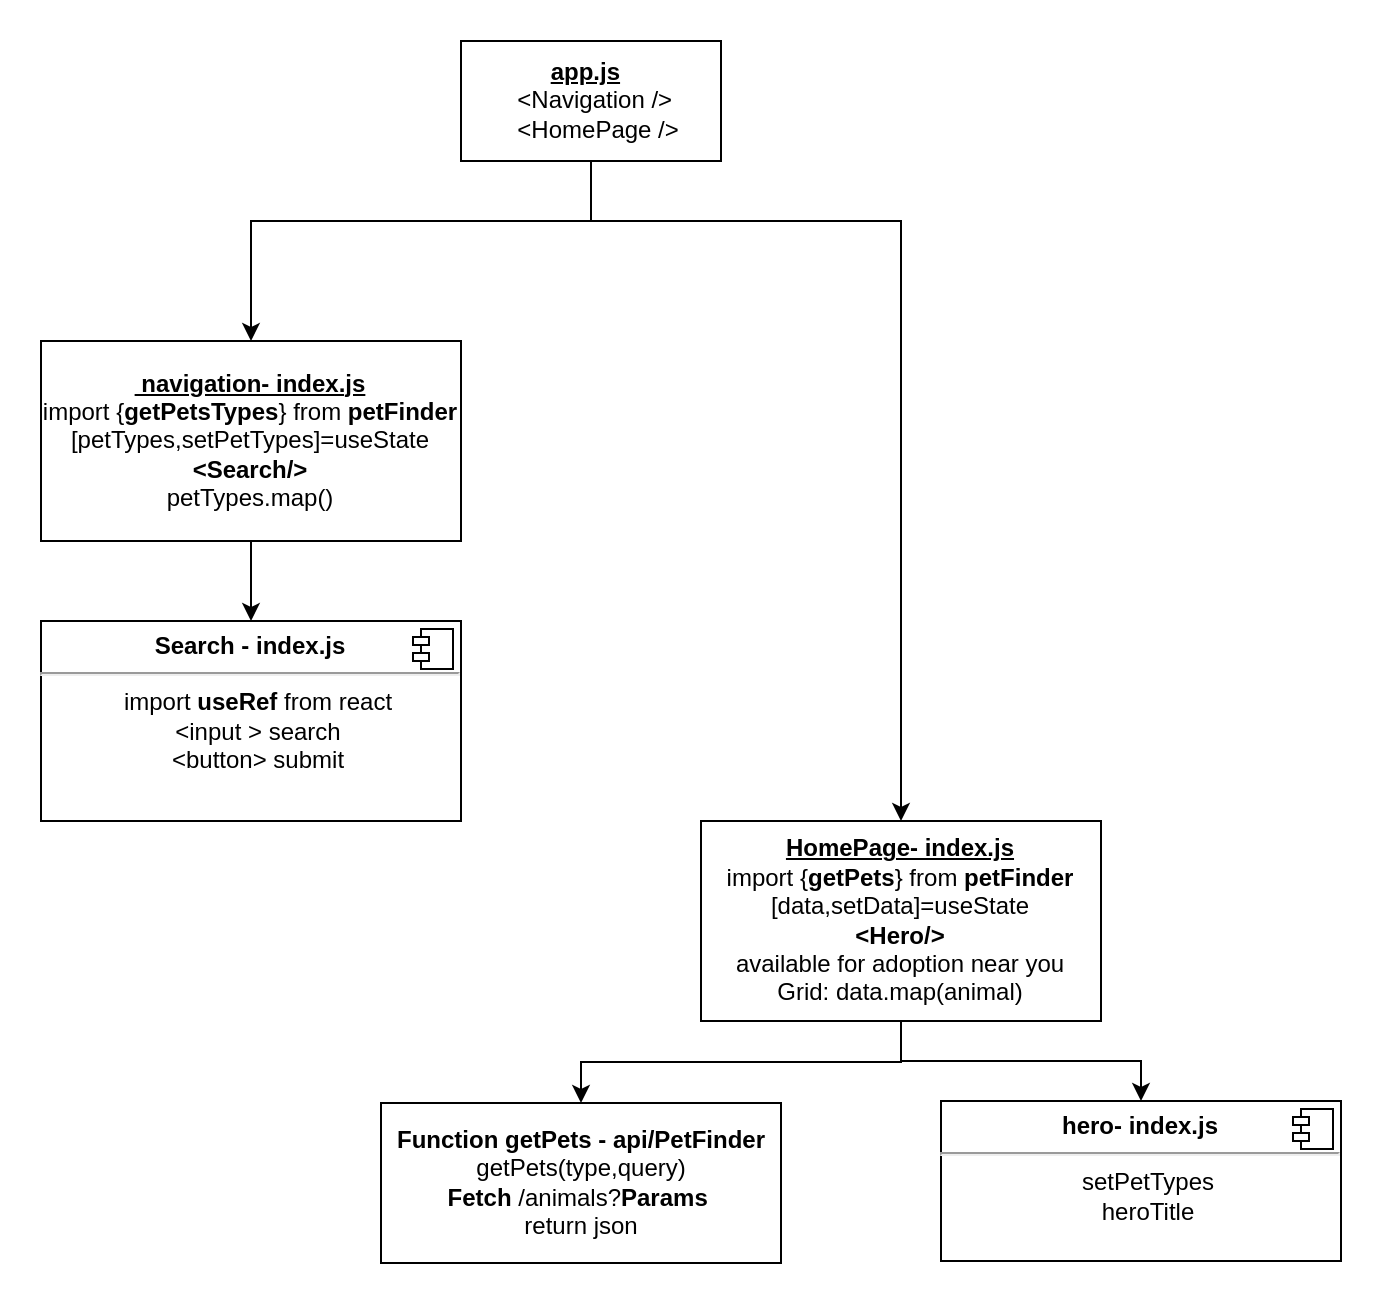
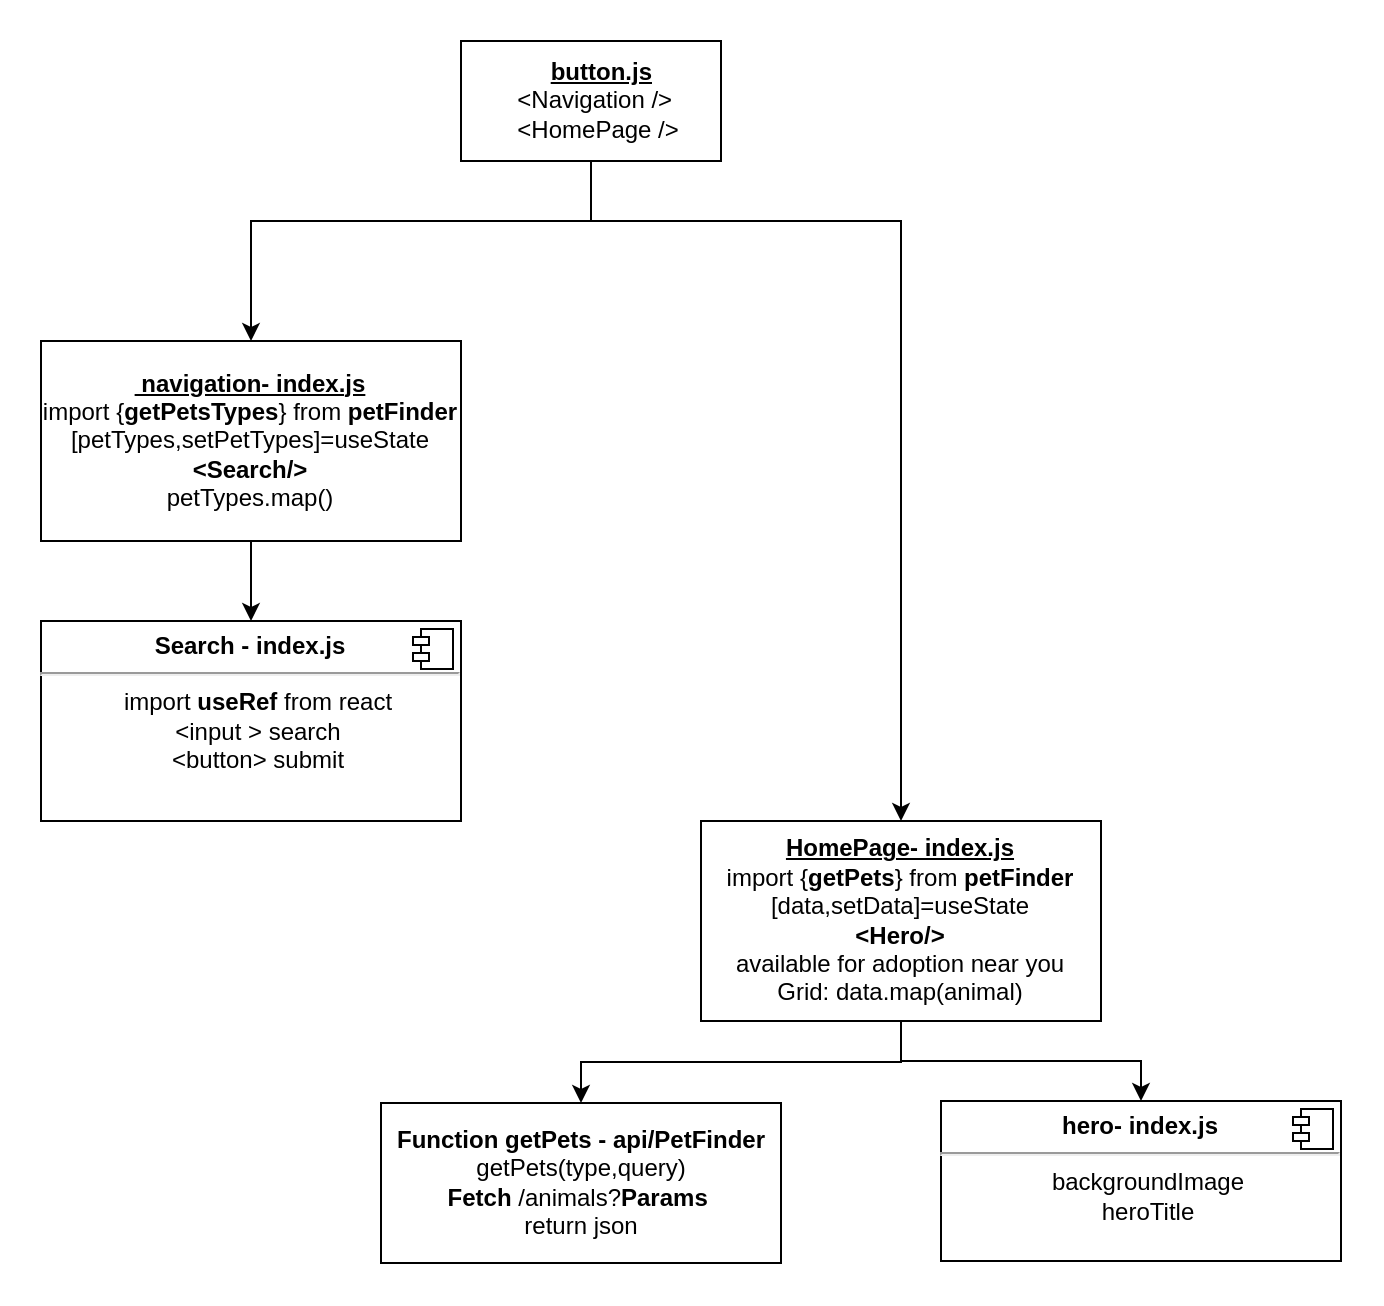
(550, 101) -> (550, 101)
(1026, 1101) -> (1042, 1101)
